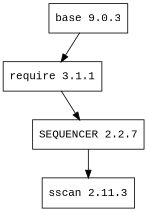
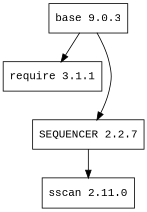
(68, 102) -> (111, 72)
(88, 193) -> (88, 193)
